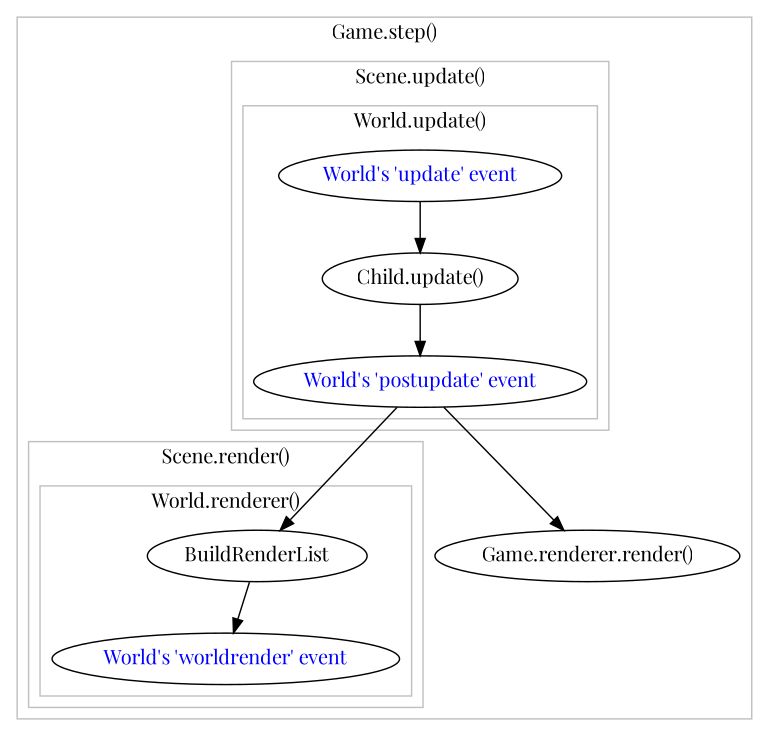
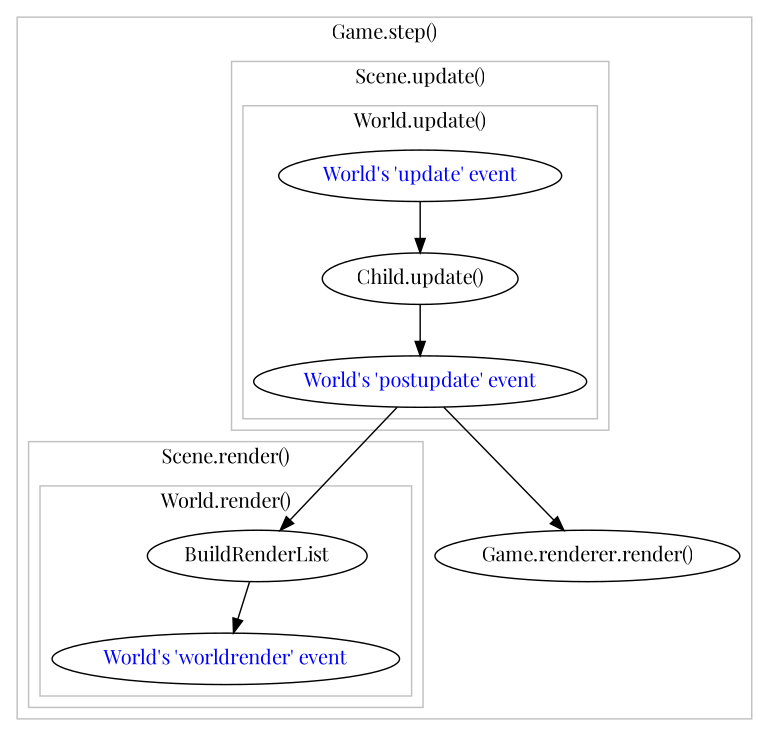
(226, 502) -> (226, 502)
